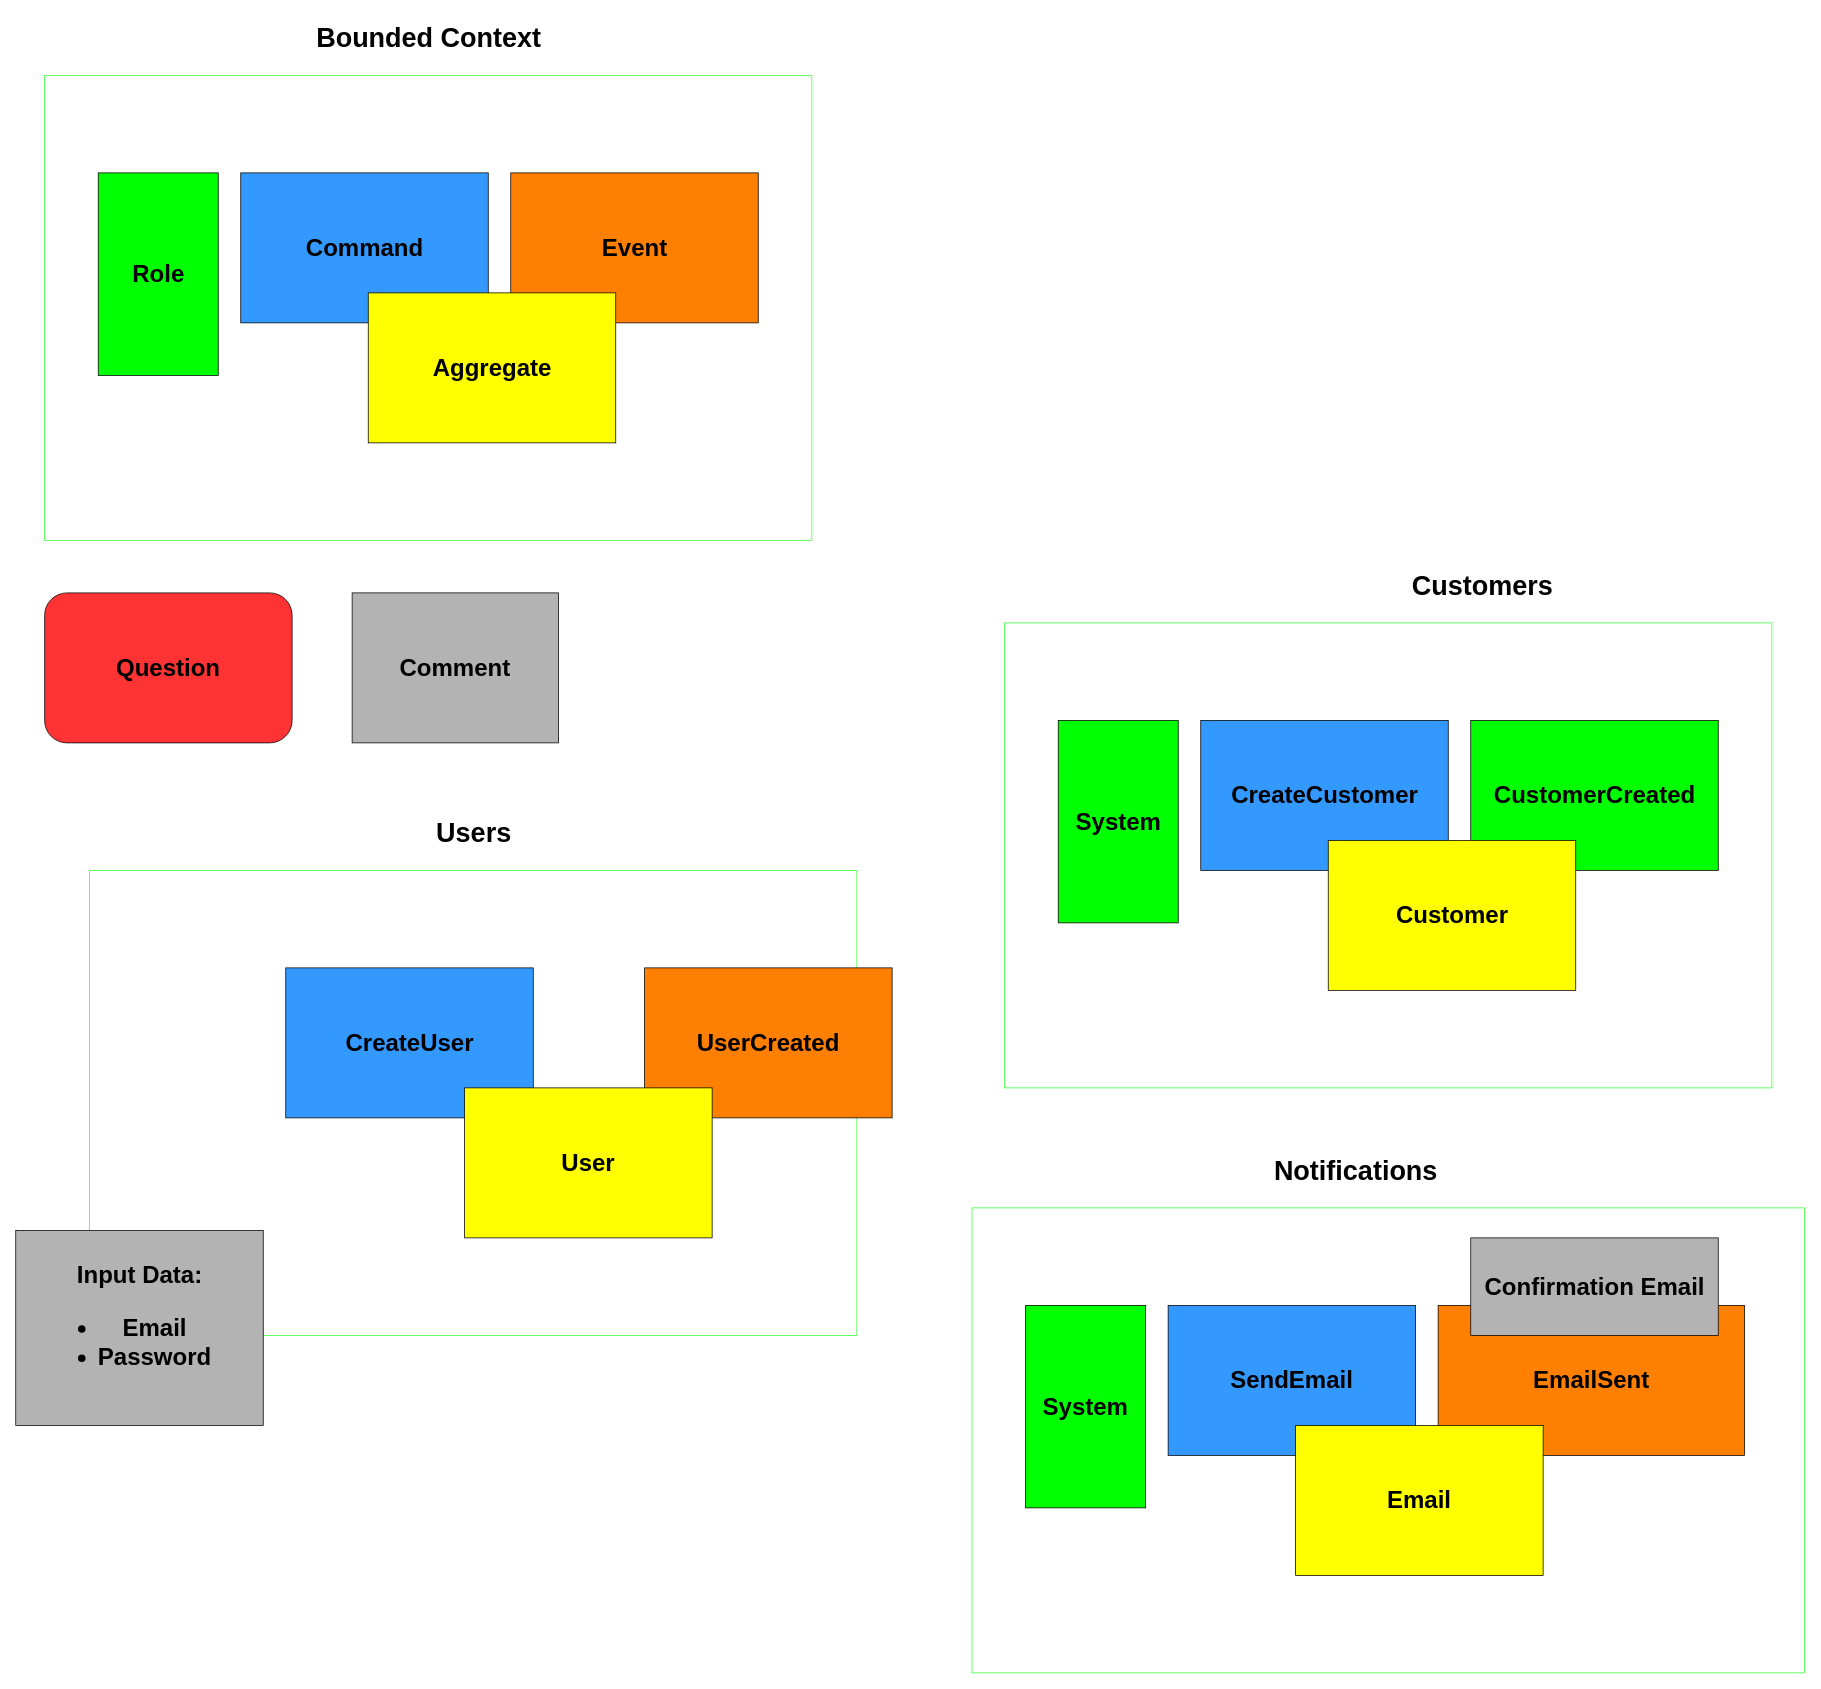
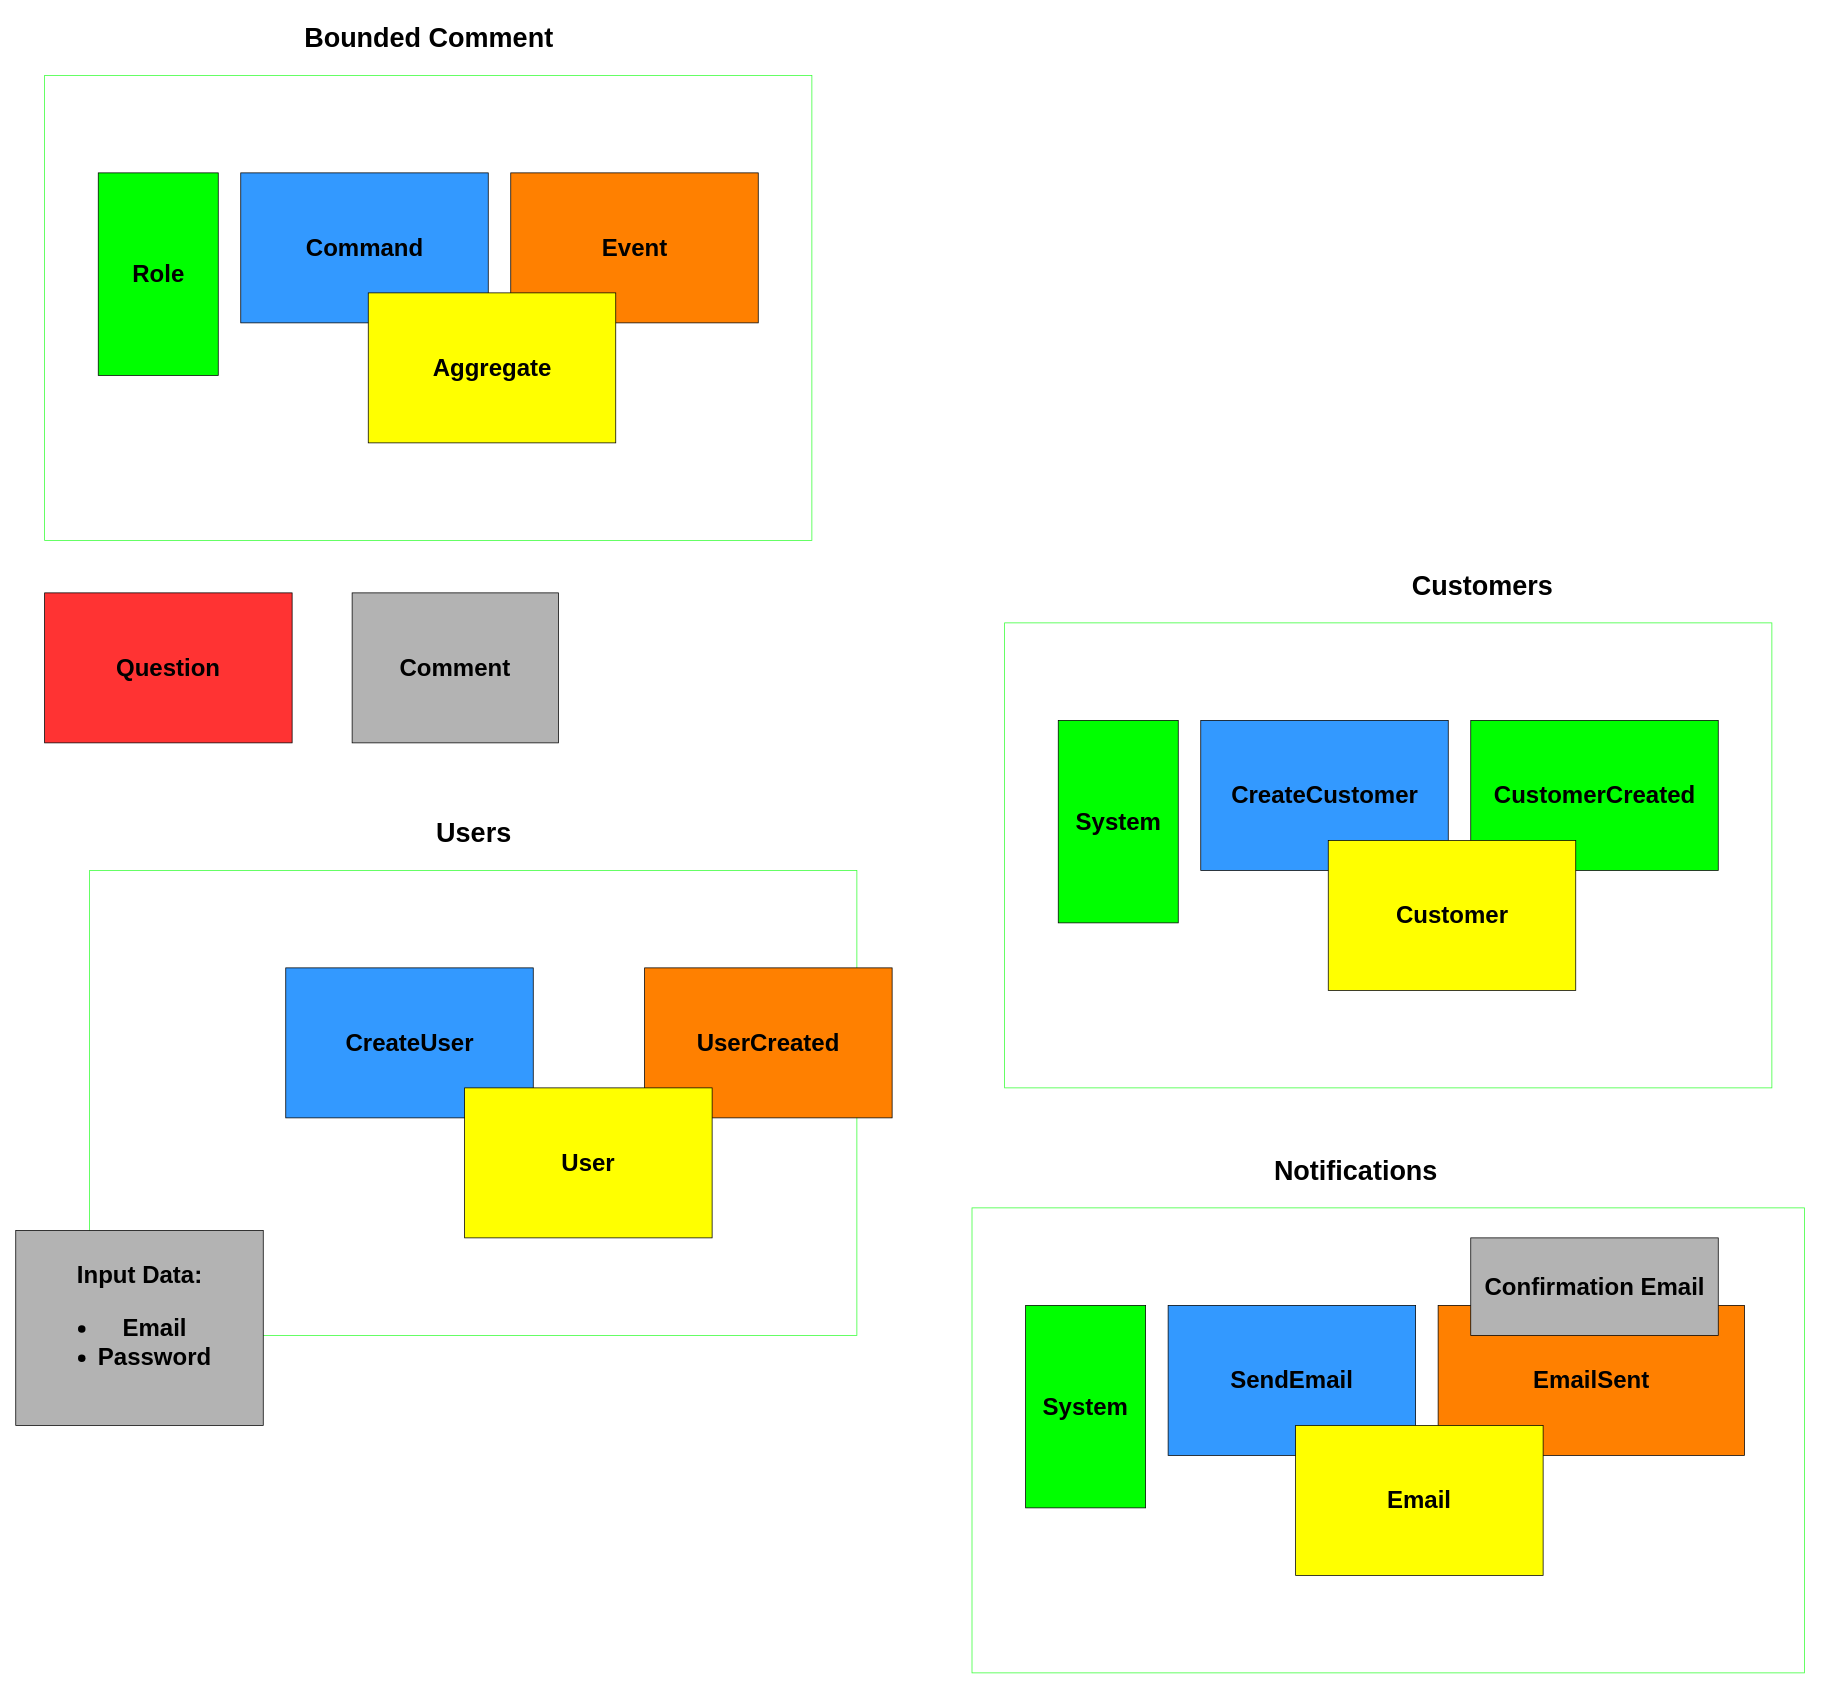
(429, 38) -> (429, 38)
(168, 668) -> (168, 668)
